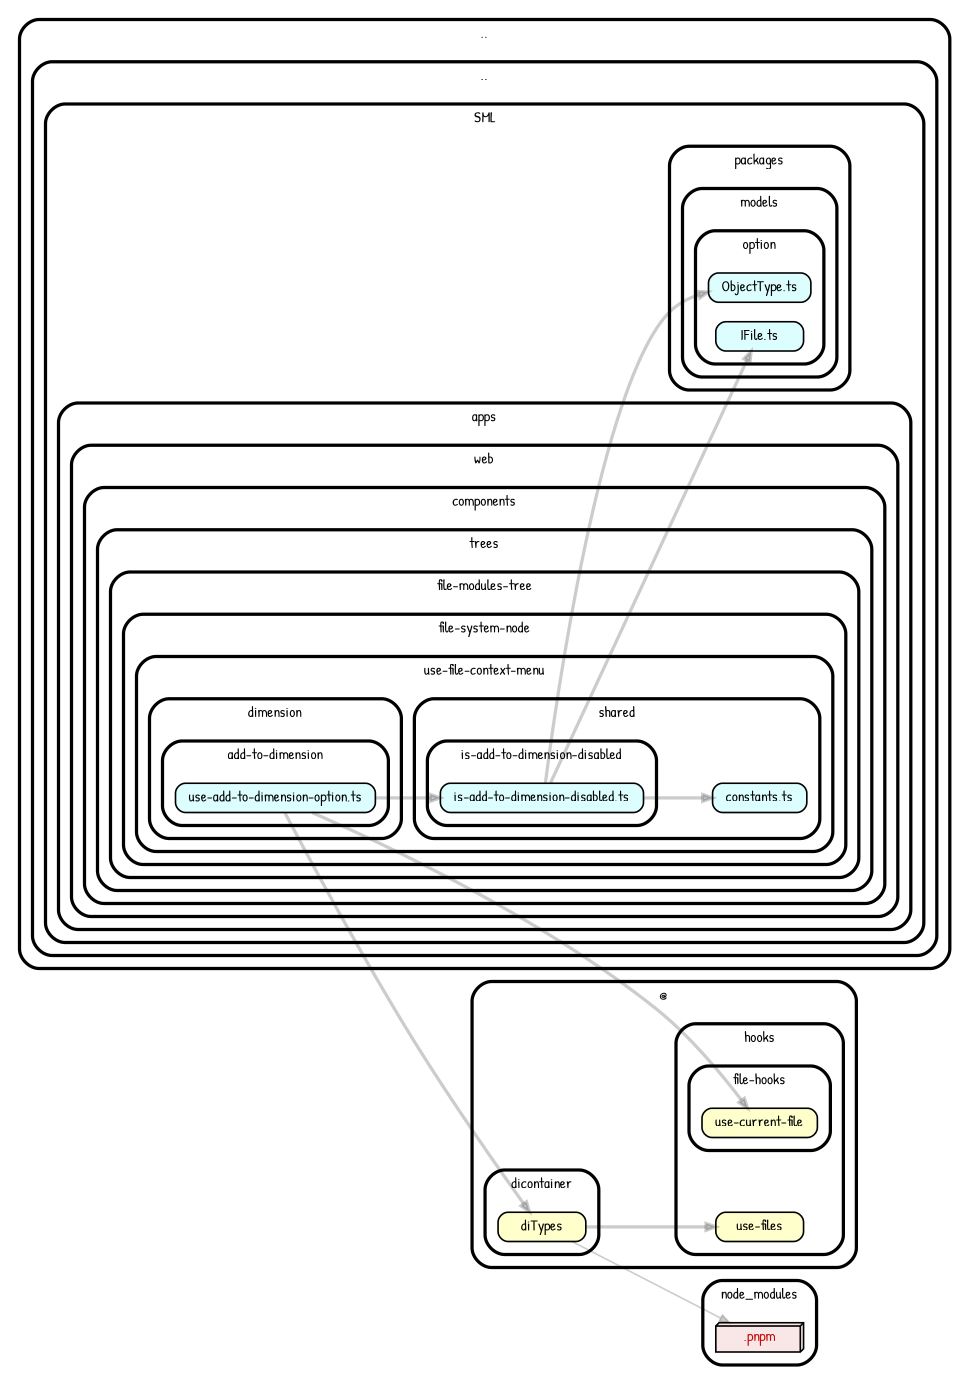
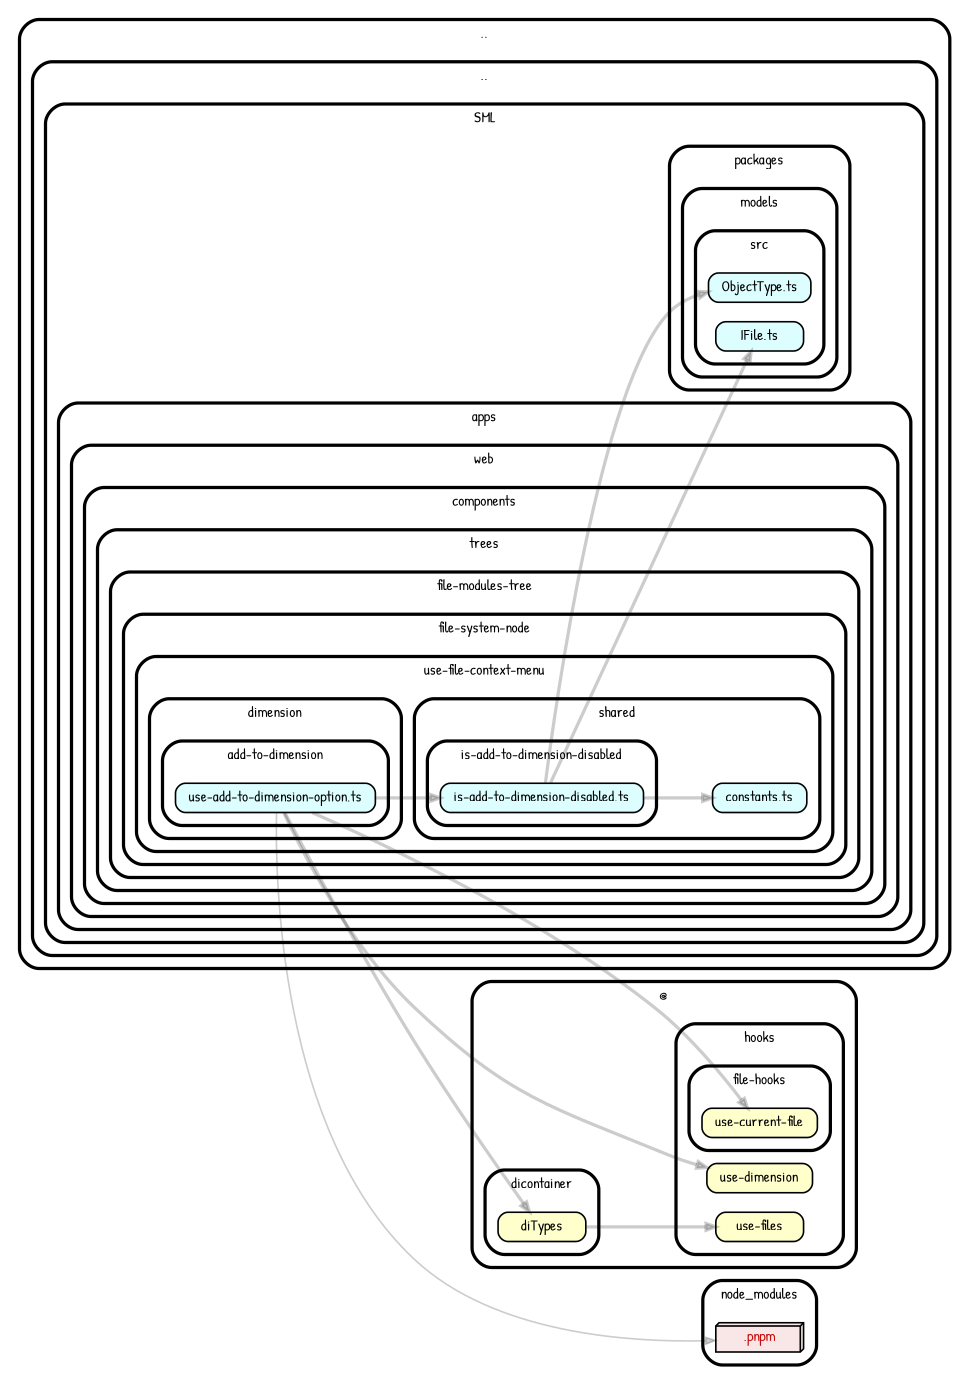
(760, 245) -> (760, 245)
none -> (760, 1178)
(646, 1280) -> (362, 1193)
